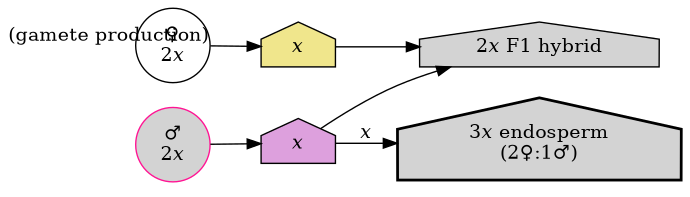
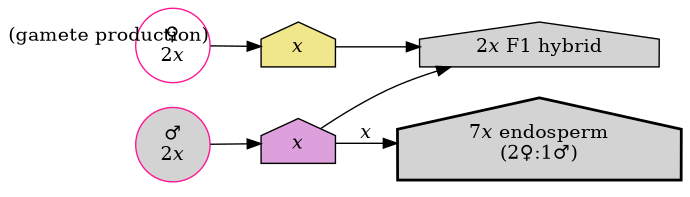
(173, 45) -> (173, 45)
(539, 143) -> (539, 143)
